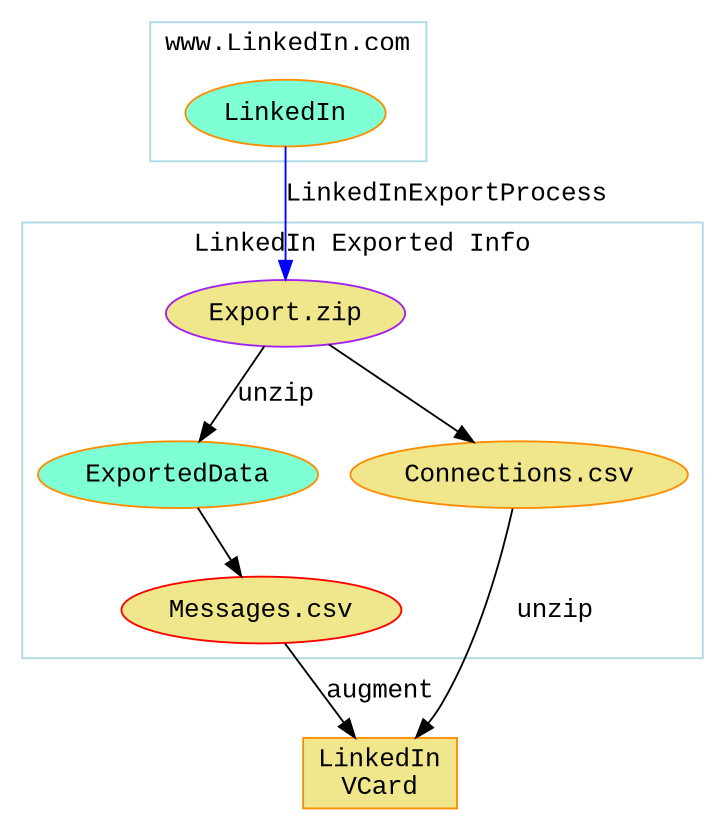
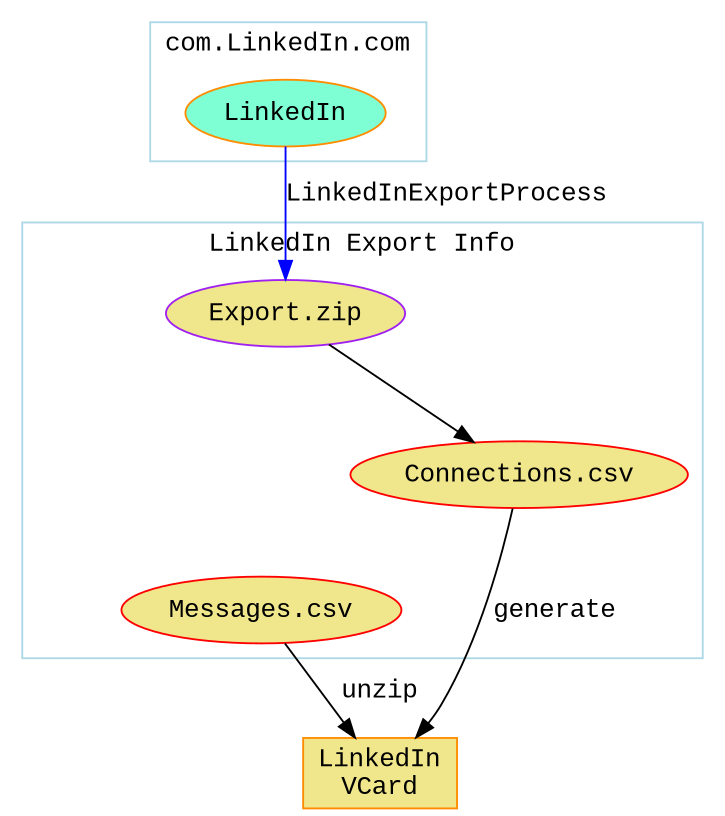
(288, 44) -> (288, 44)
(362, 244) -> (362, 244)
(178, 475) -> none
(519, 475) -> (519, 475)
(555, 610) -> (555, 610)
(380, 691) -> (380, 691)
